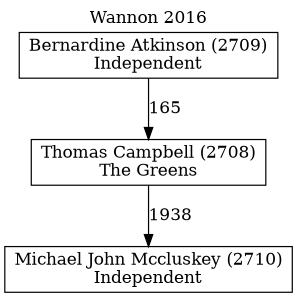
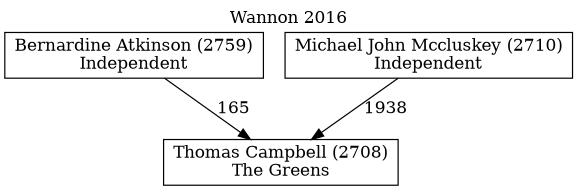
(149, 55) -> (134, 55)
(149, 210) -> (360, 105)
